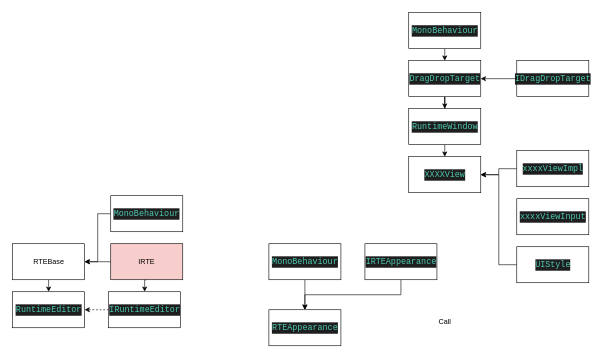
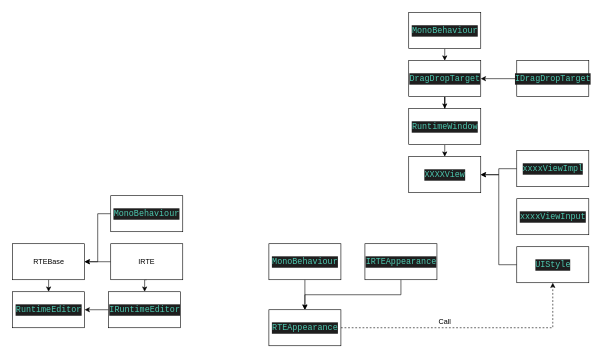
(147, 262) -> (147, 262)
none -> (553, 288)
(99, 310) -> (99, 310)
